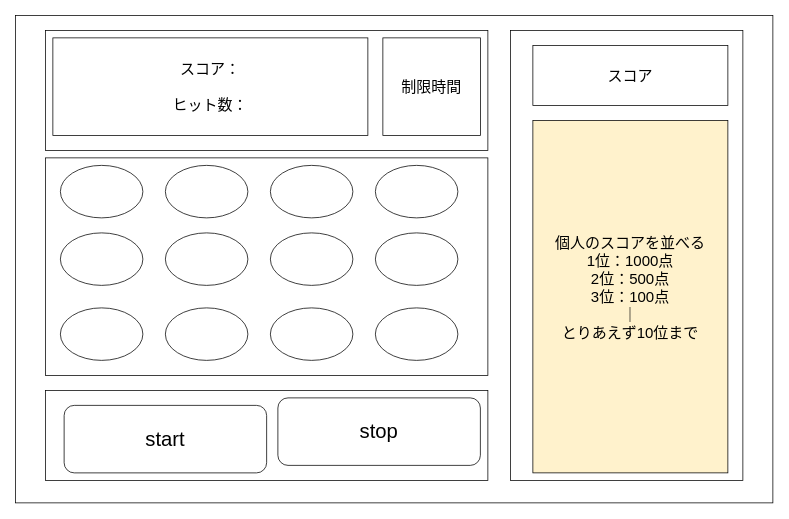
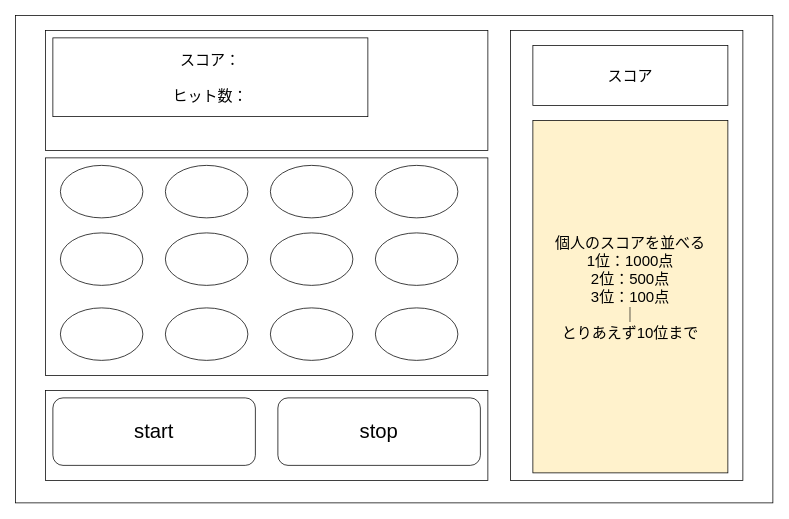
(210, 87) -> (210, 77)
(432, 87) -> none
(165, 439) -> (154, 432)
